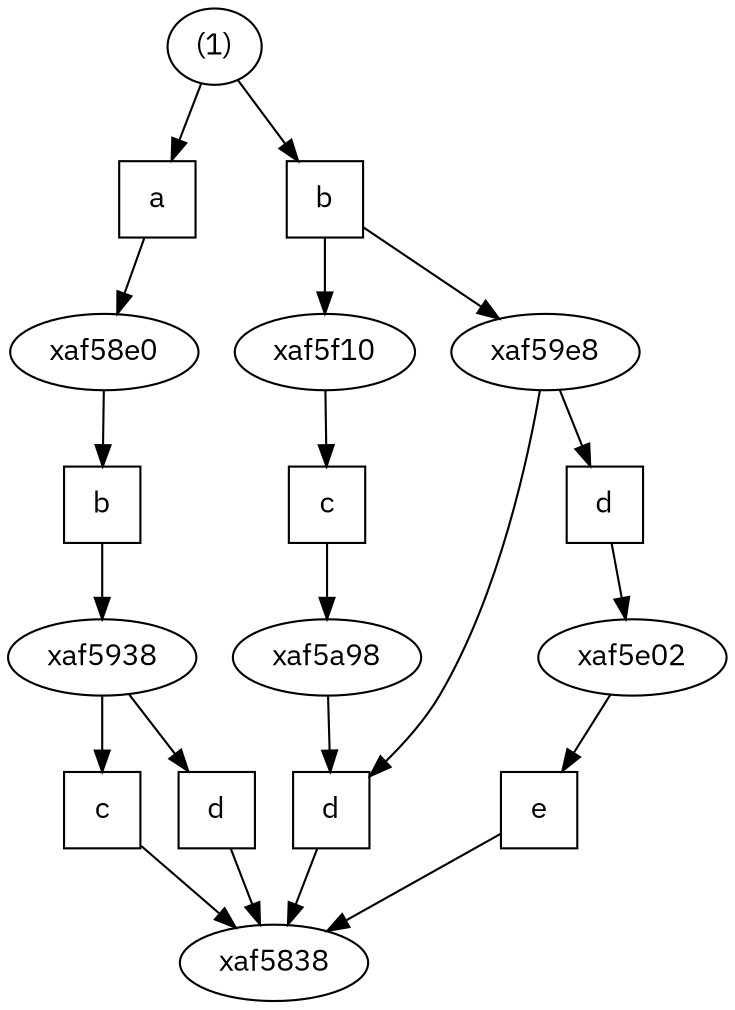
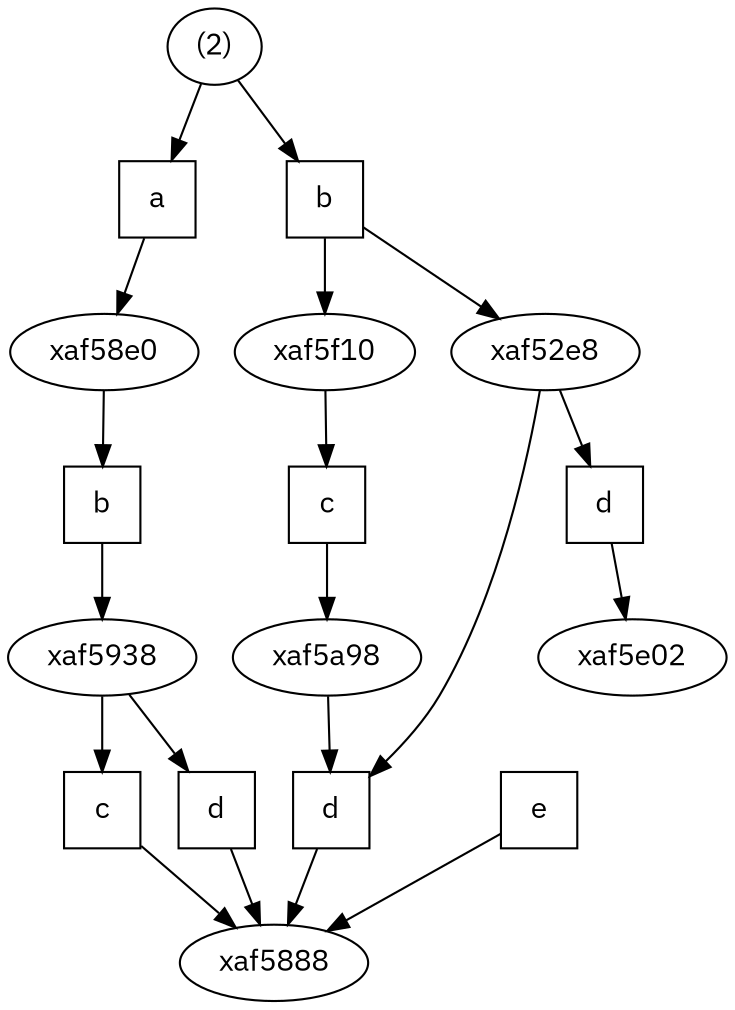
(215, 47) -> (215, 47)
(545, 352) -> (545, 352)
(592, 724) -> none
(274, 963) -> (274, 963)
